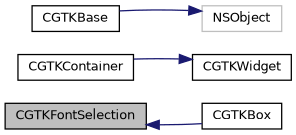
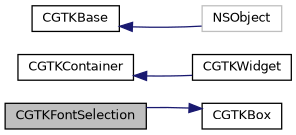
(154, 10) -> (167, 27)
(156, 59) -> (170, 76)
(181, 125) -> (168, 108)
